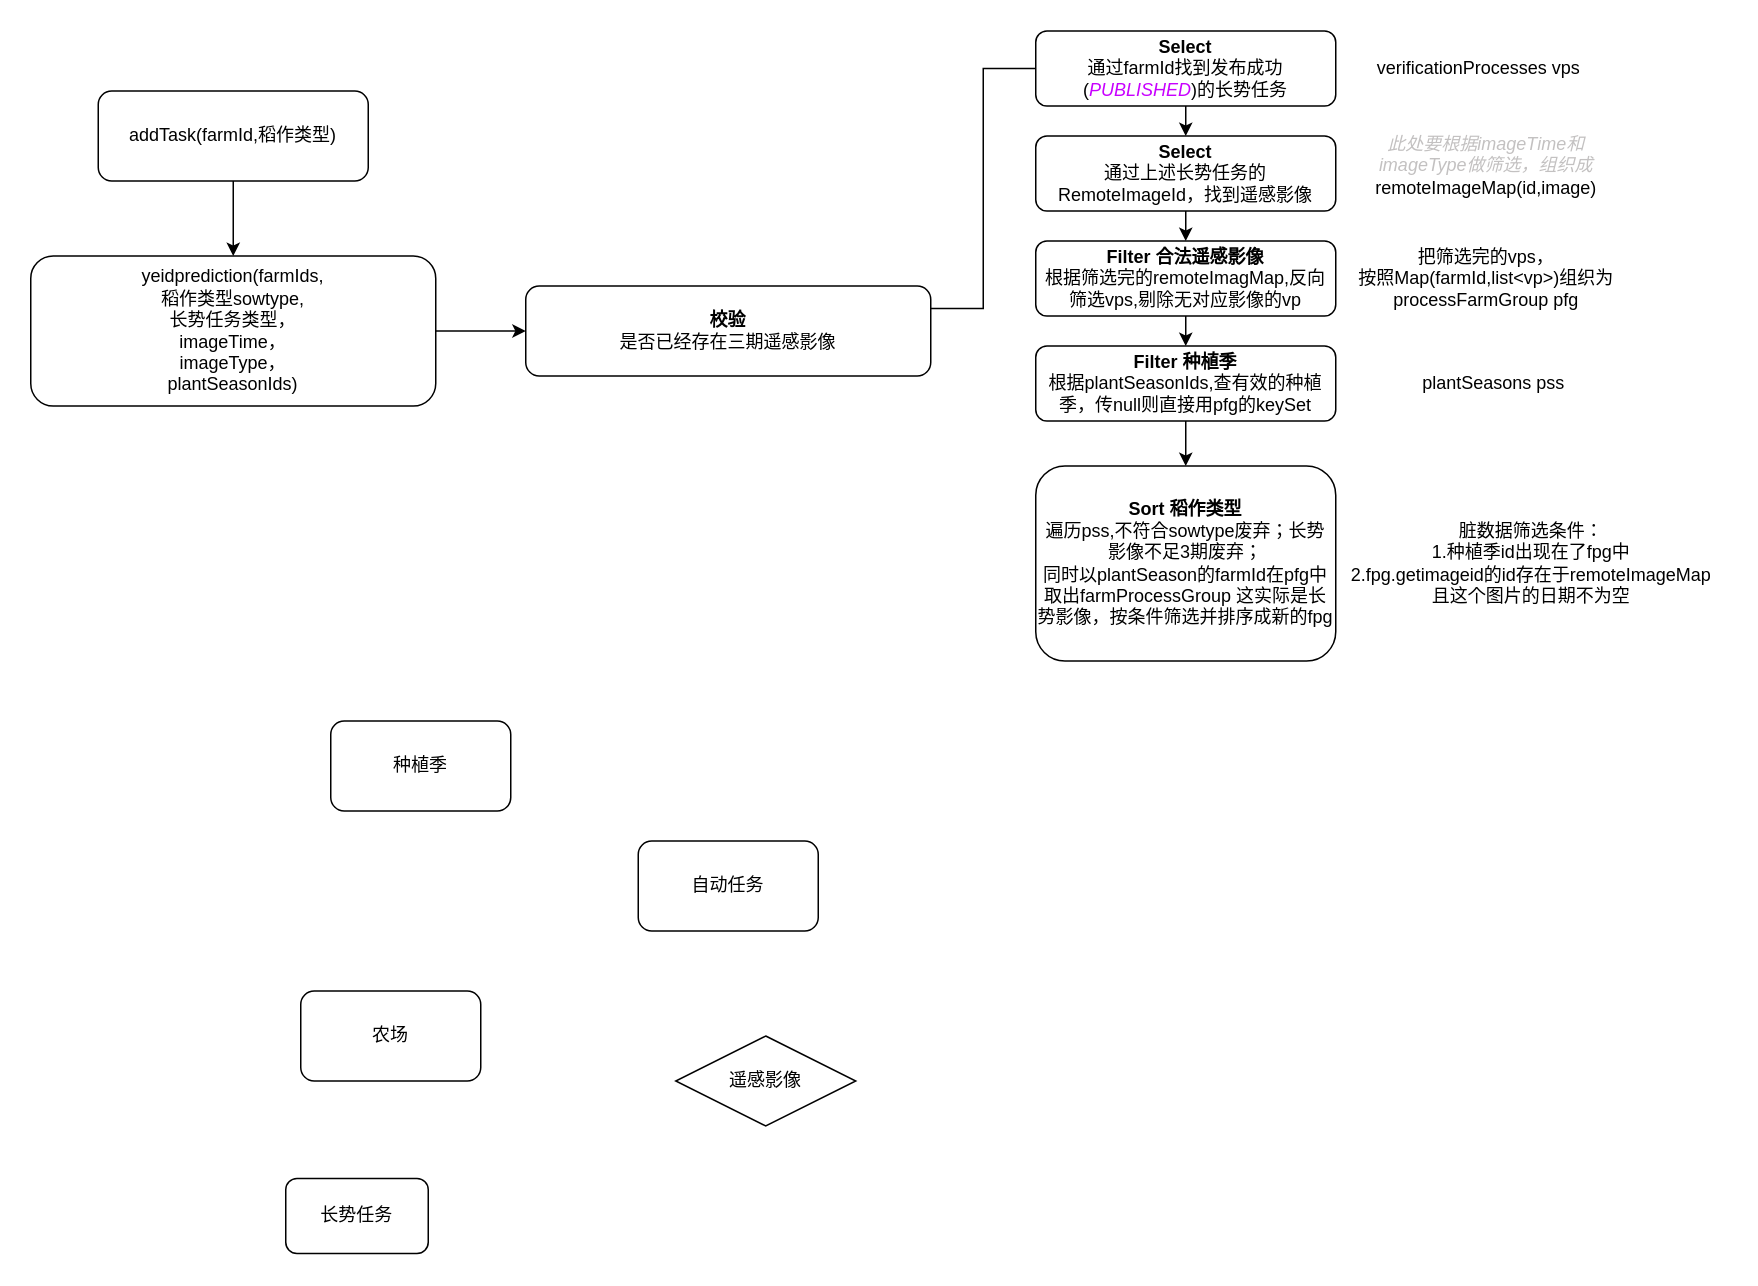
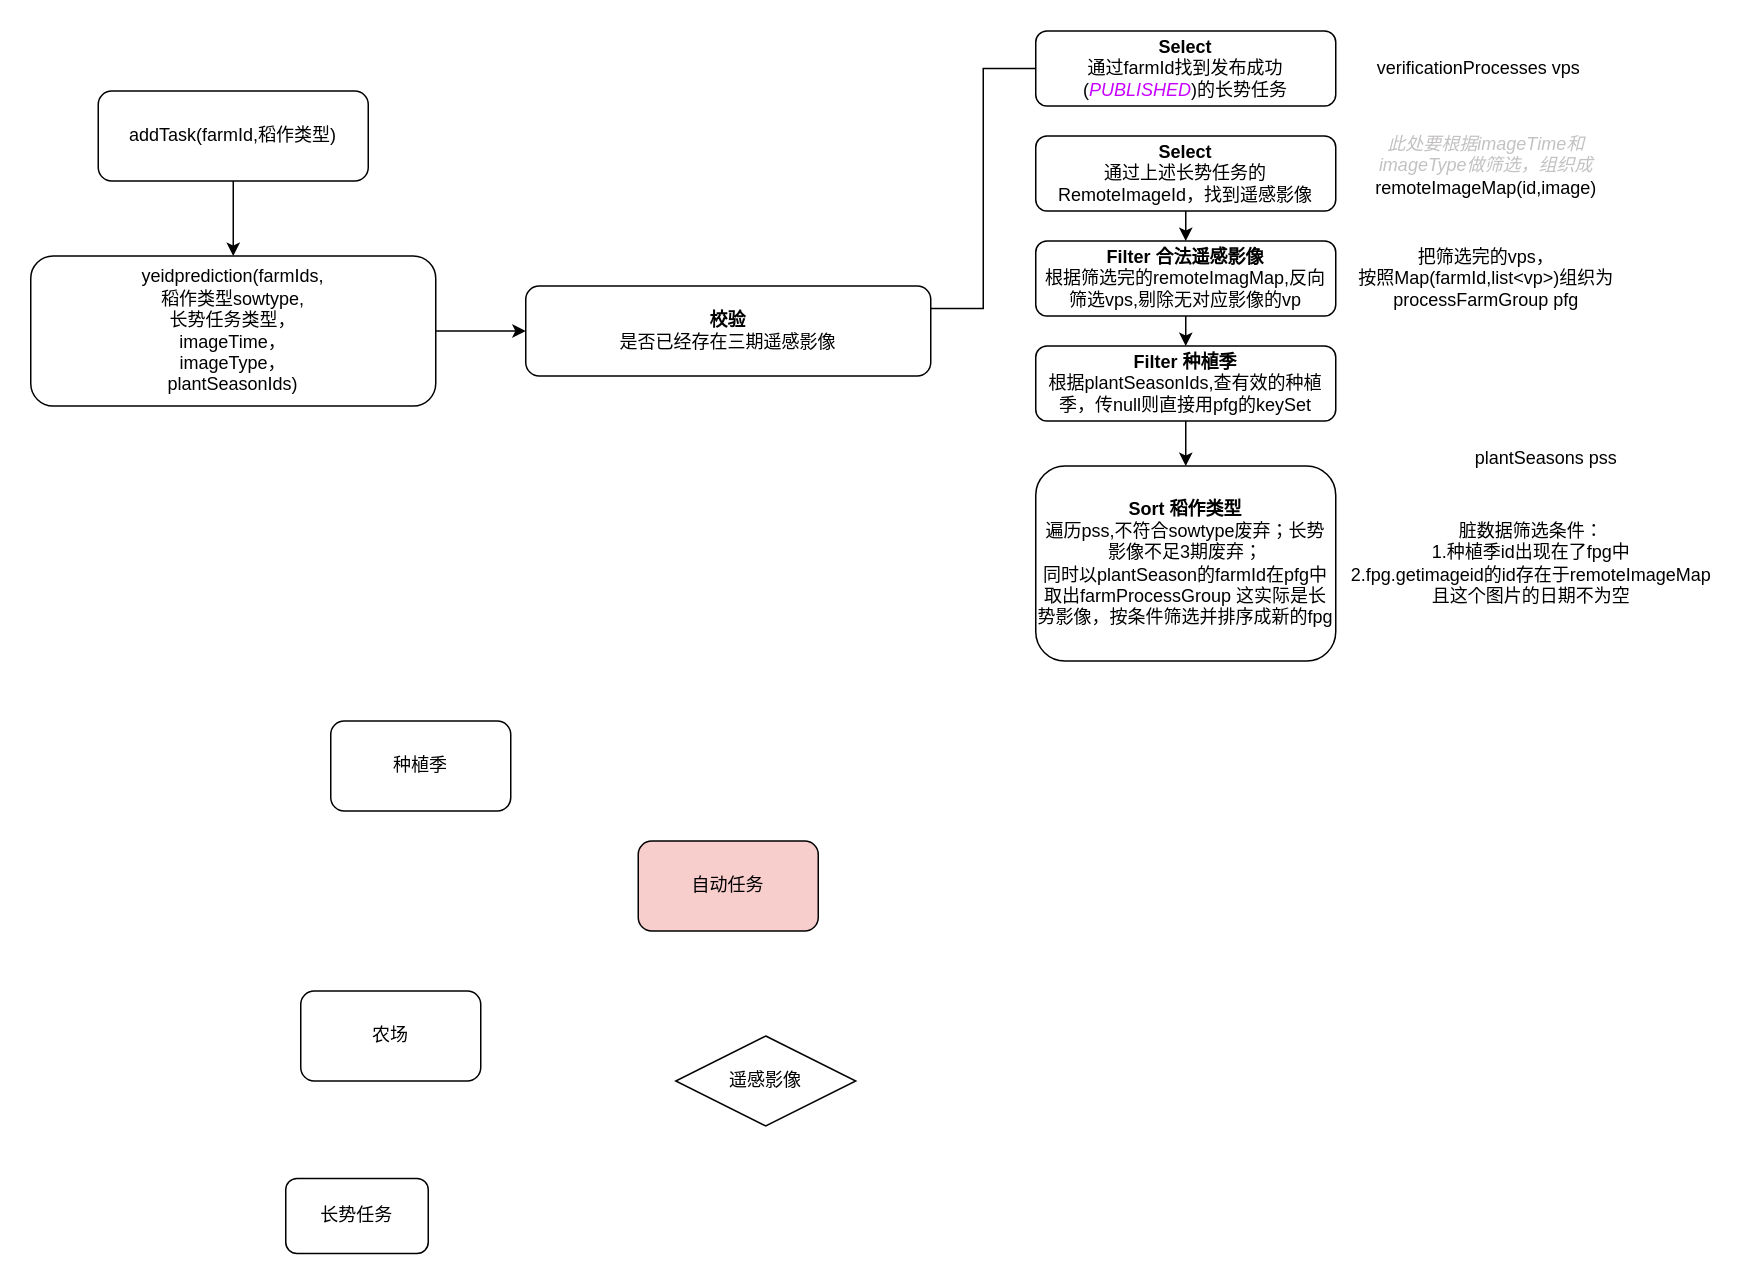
(1186, 116) -> none
(1493, 383) -> (1546, 458)
(728, 886) -> (728, 886)
